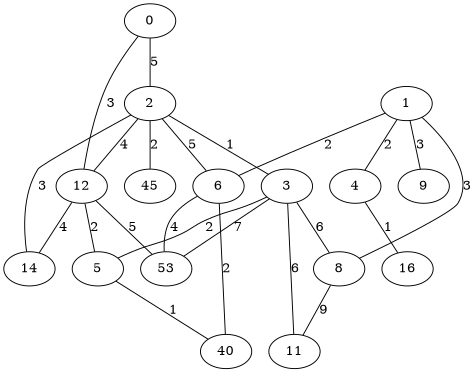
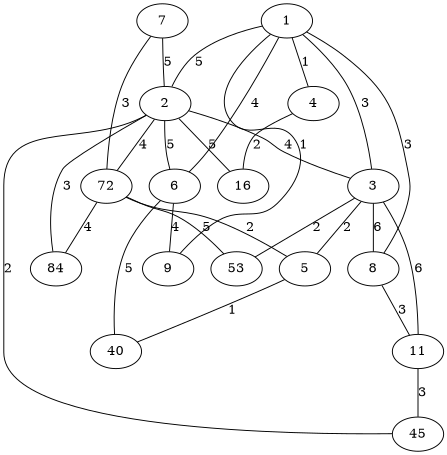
(150, 21) -> (162, 21)
none -> (209, 45)
none -> (352, 94)
none -> (204, 145)
(231, 145) -> (289, 145)
(329, 145) -> (256, 104)
(389, 145) -> (306, 62)
(421, 145) -> (304, 145)
(82, 186) -> (106, 186)
(171, 218) -> (171, 228)
(238, 228) -> (317, 228)
(389, 228) -> (257, 145)
(29, 269) -> (56, 269)
(227, 269) -> (129, 269)
(324, 310) -> (403, 310)
none -> (418, 393)
